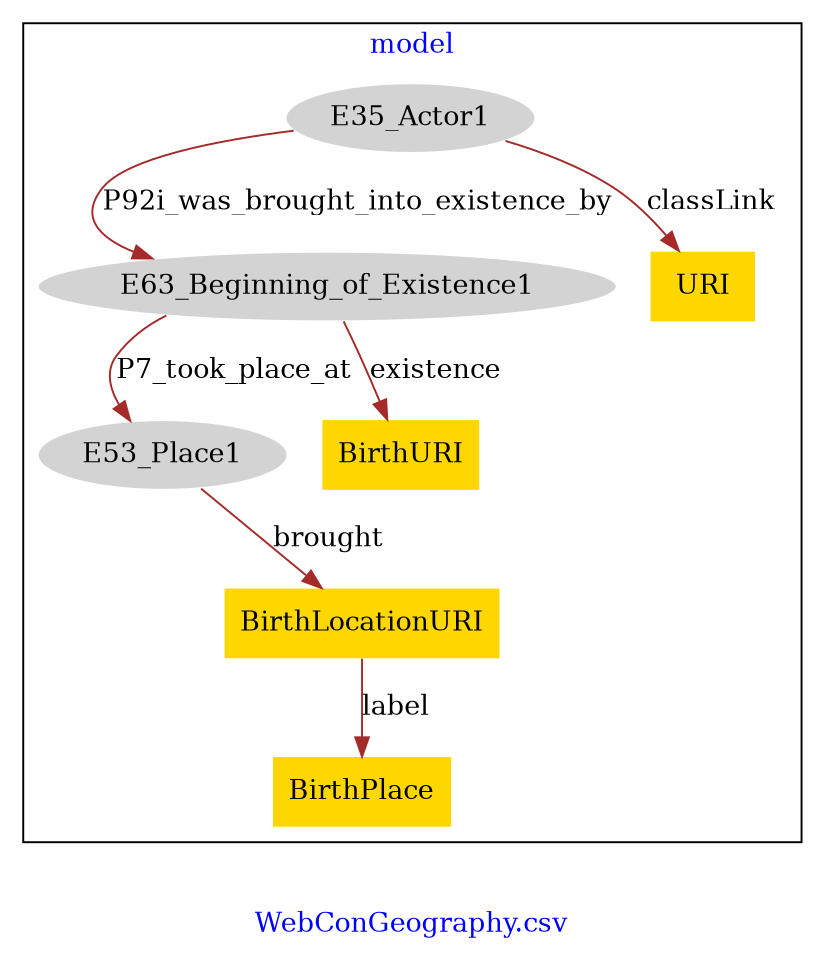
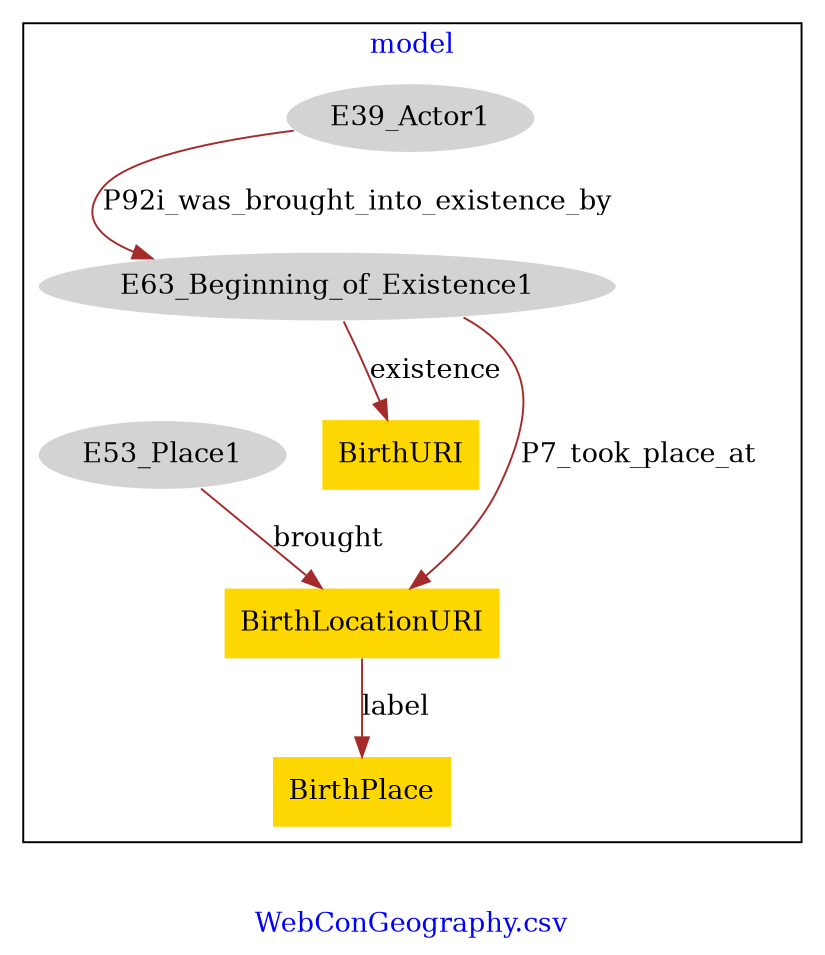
(410, 118) -> (410, 118)
(703, 287) -> none
(120, 351) -> (514, 449)
